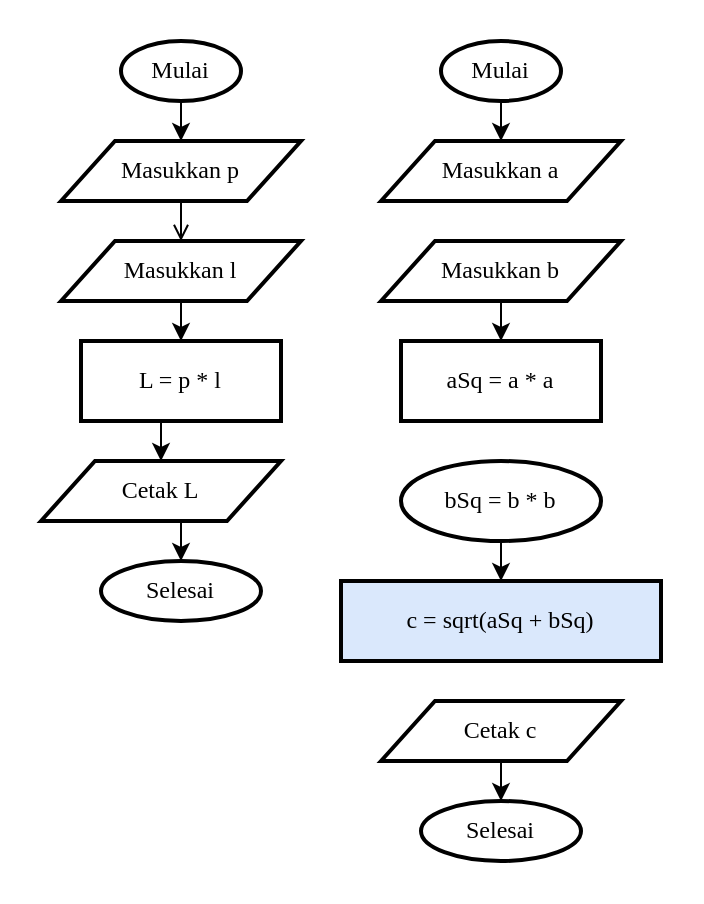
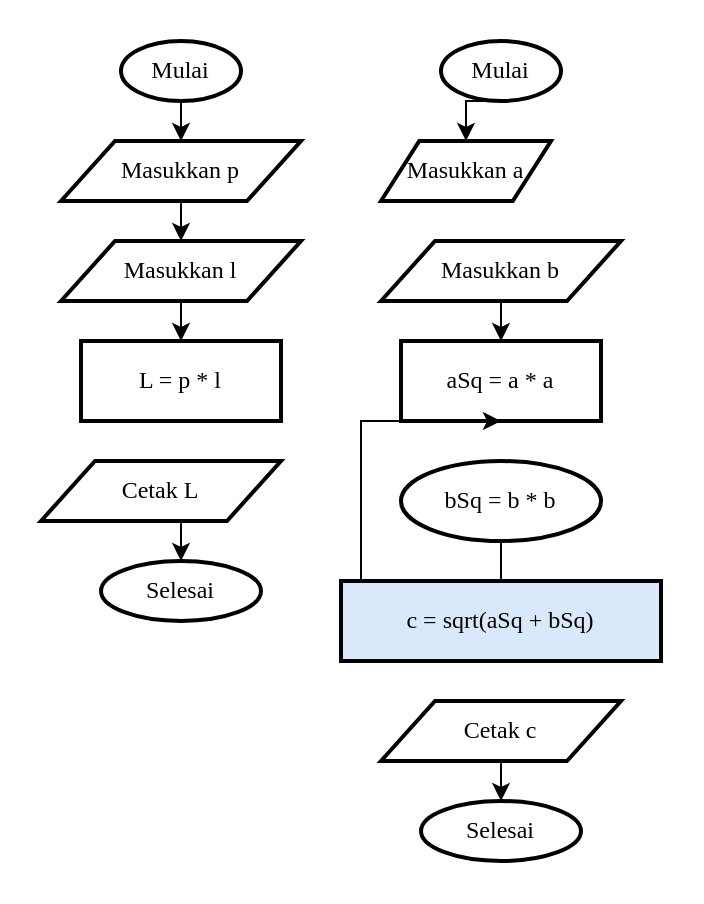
(501, 171) -> (466, 171)
(181, 229) -> (181, 226)
(161, 433) -> none
(501, 566) -> (361, 481)
